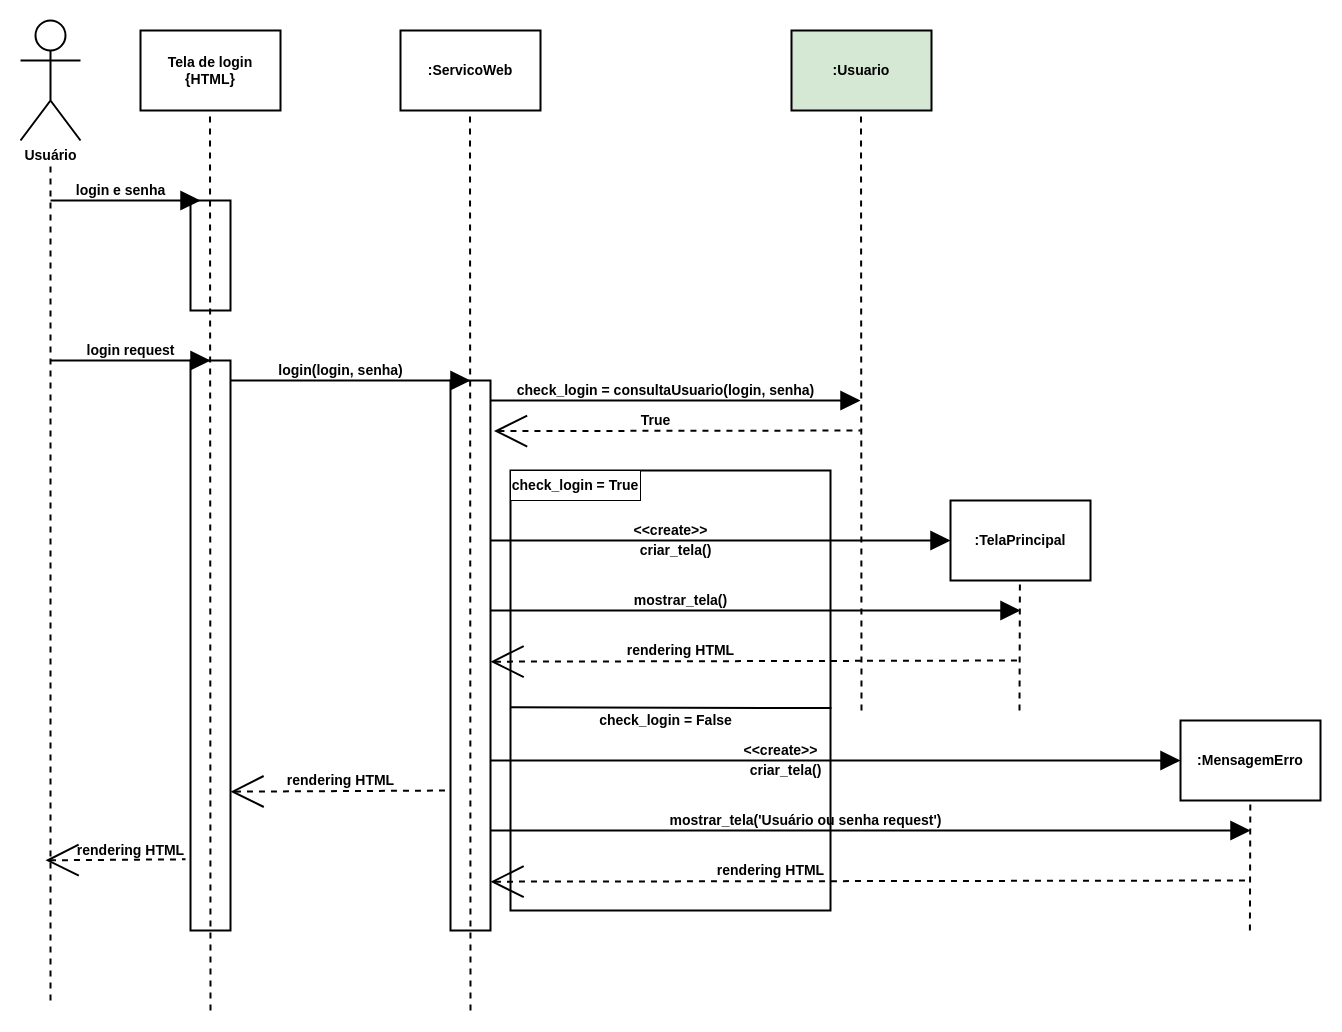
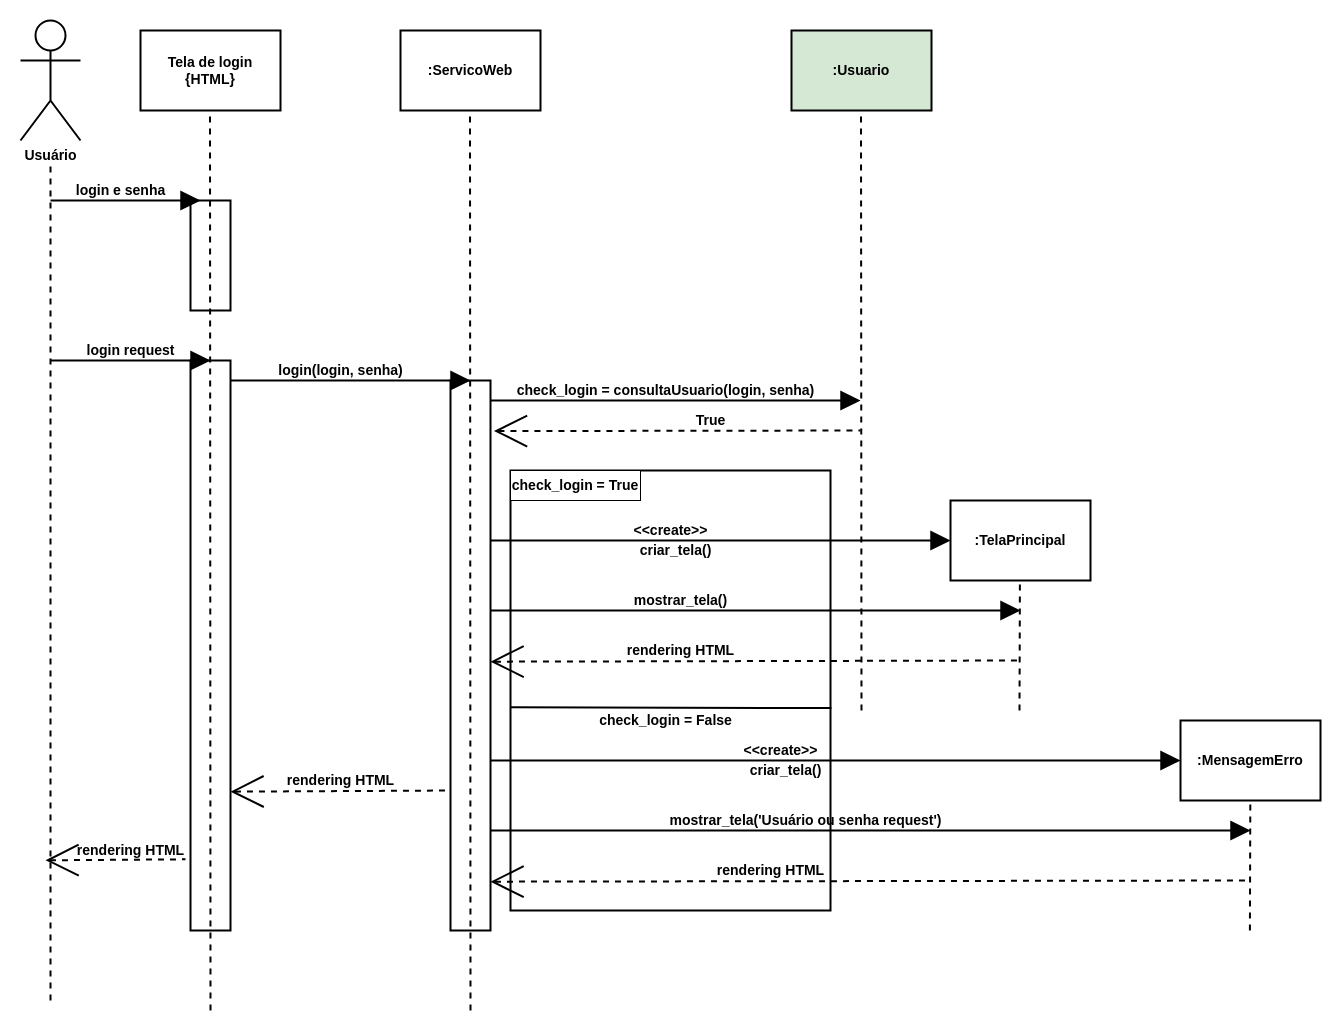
(656, 421) -> (711, 421)
